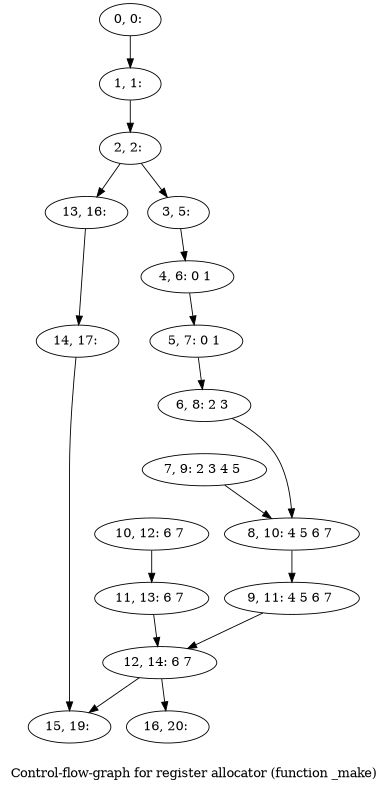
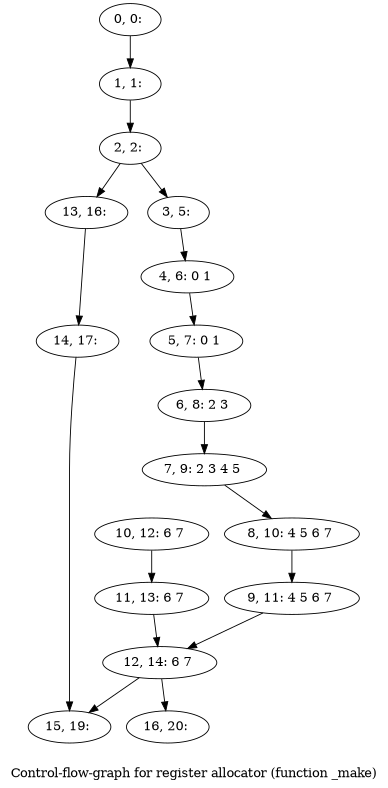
(276, 455) -> (204, 433)
